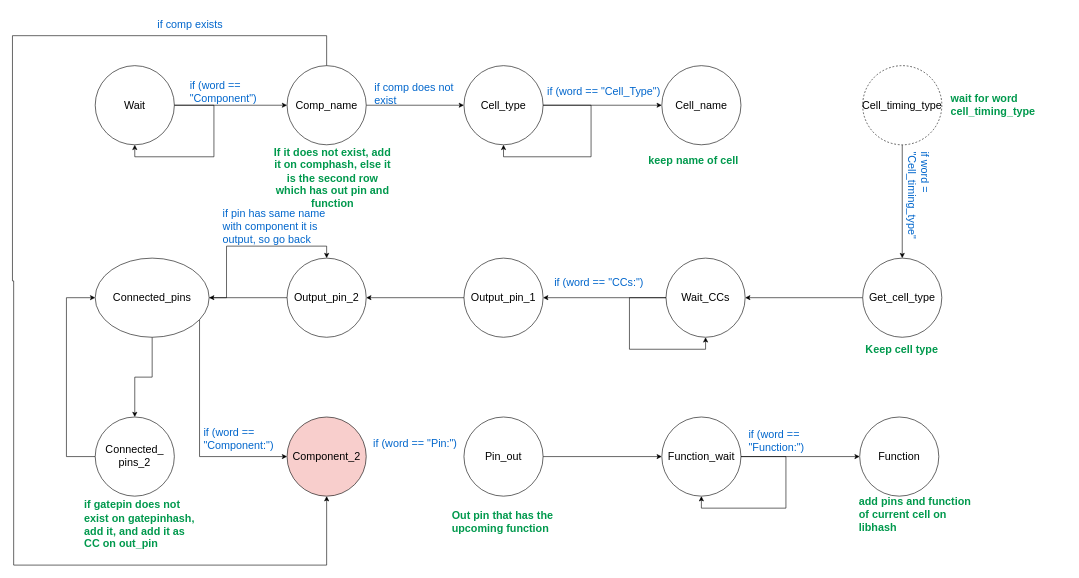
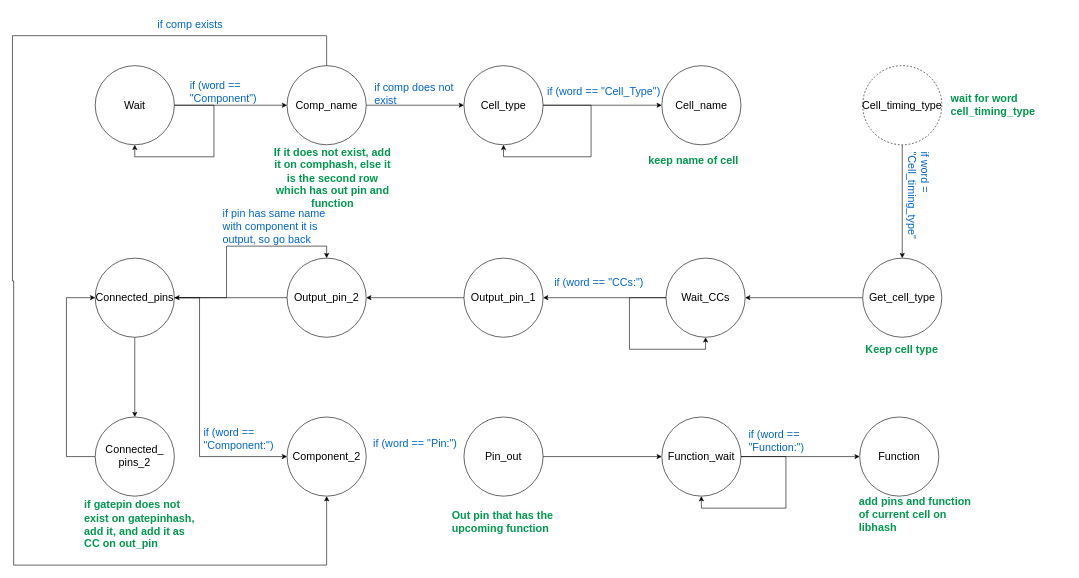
(152, 298) -> (135, 298)
(327, 457) -> (327, 457)
